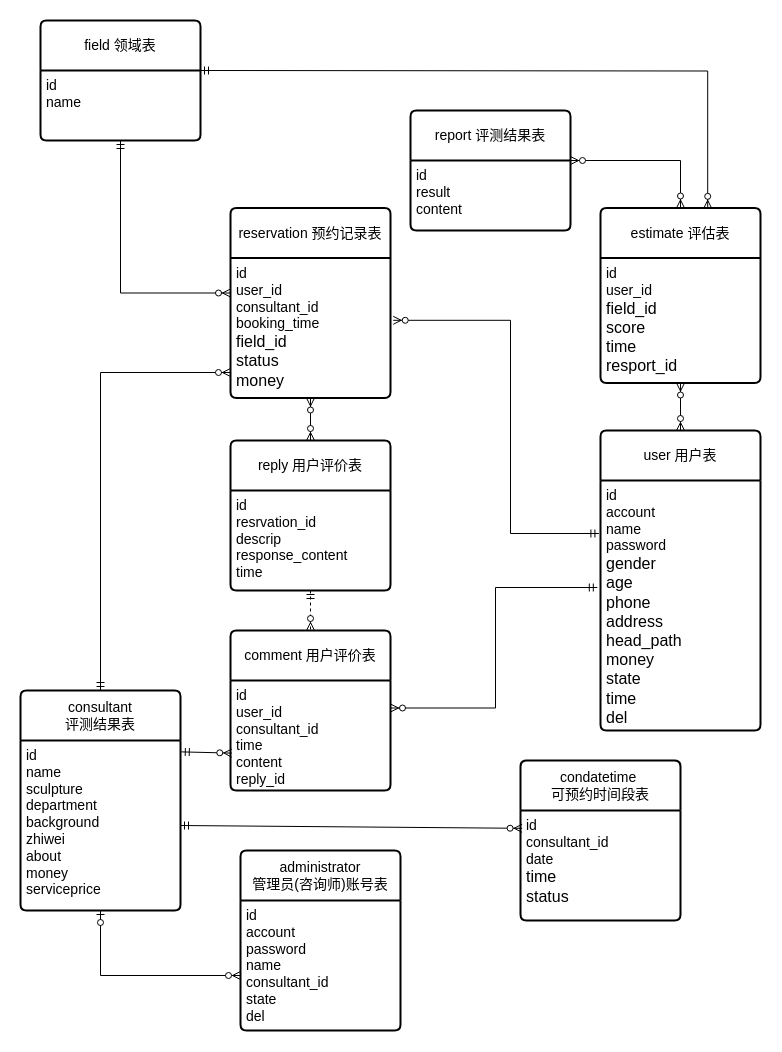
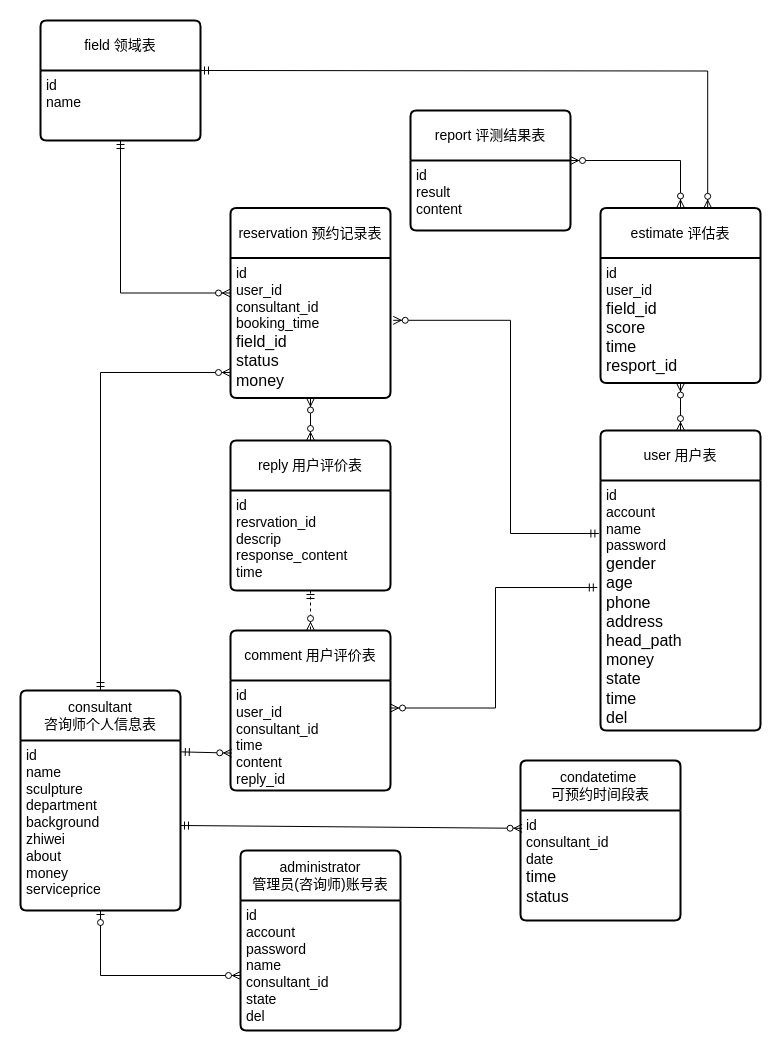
(101, 716) -> (101, 716)
